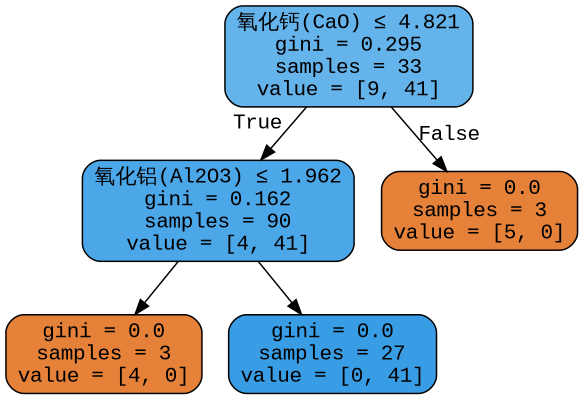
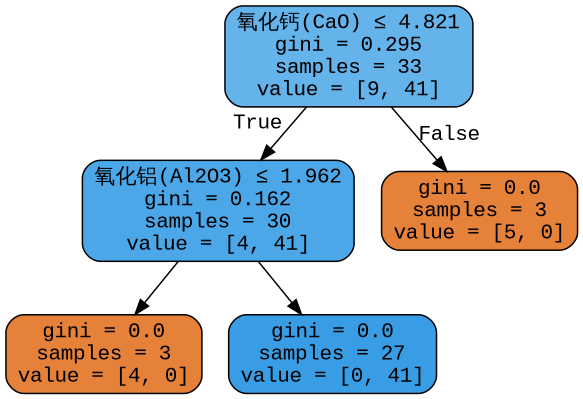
(218, 221) -> (218, 221)
